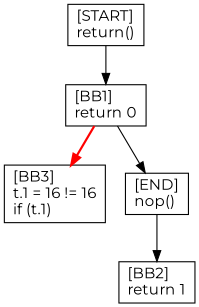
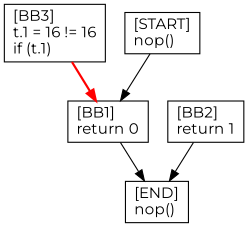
(106, 25) -> (162, 33)
(86, 141) -> (81, 77)
(157, 233) -> (184, 157)
